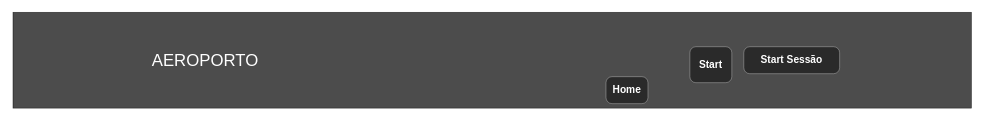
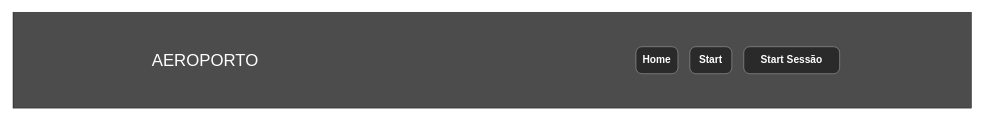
(711, 65) -> (711, 60)
(627, 90) -> (657, 60)
